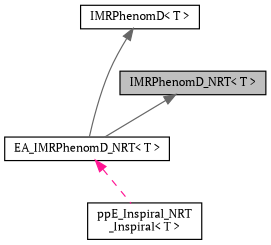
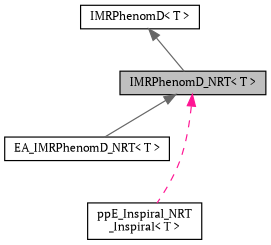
(104, 86) -> (170, 55)
(117, 186) -> (181, 157)
